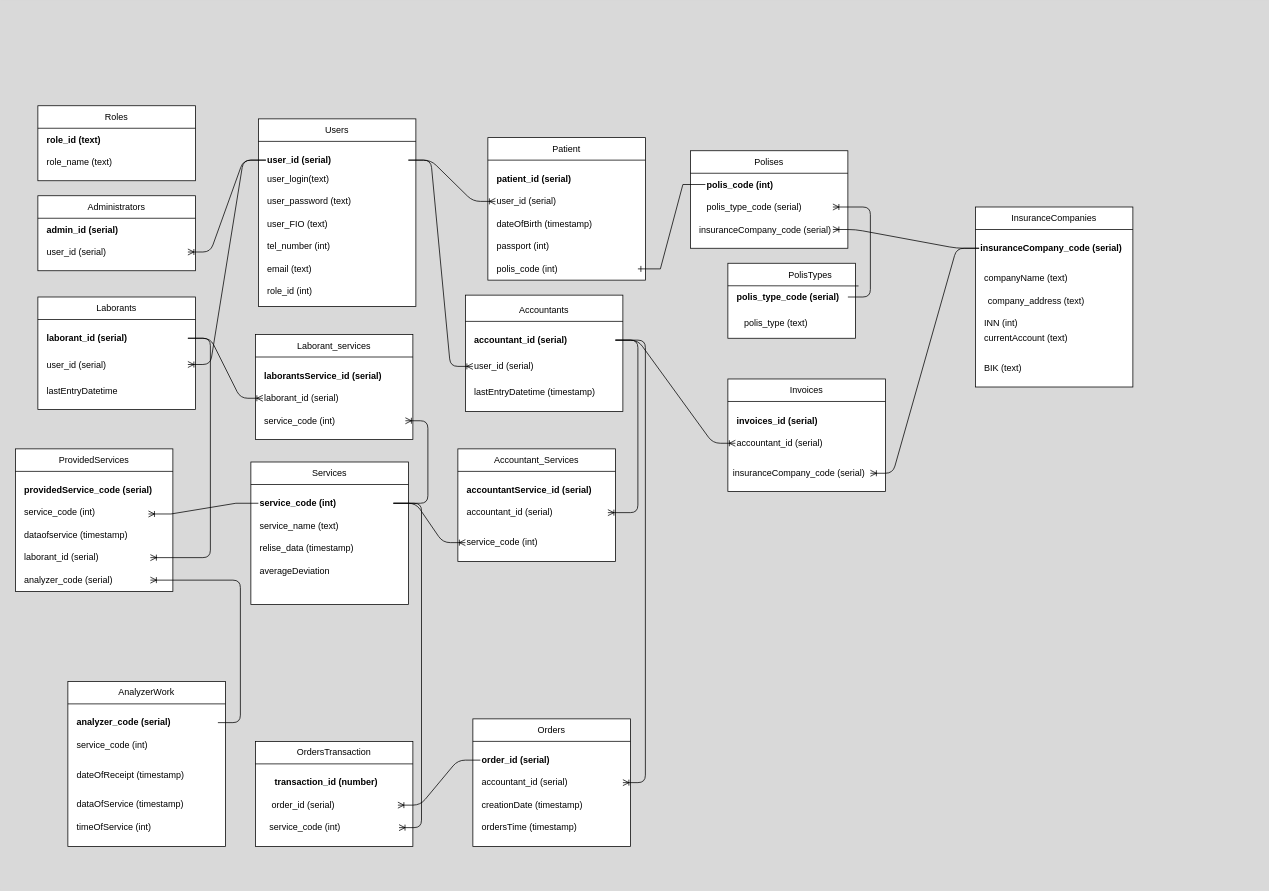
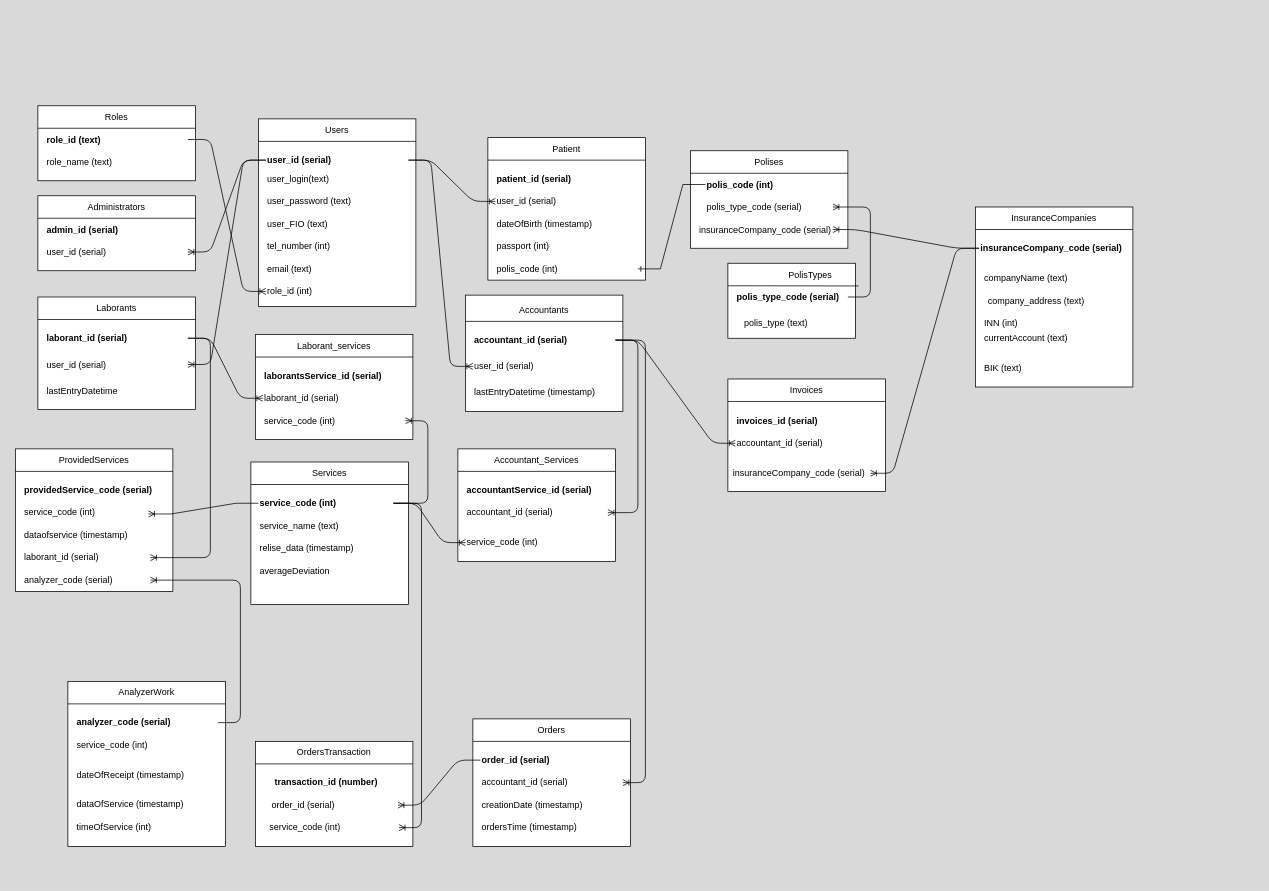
none -> (227, 215)
